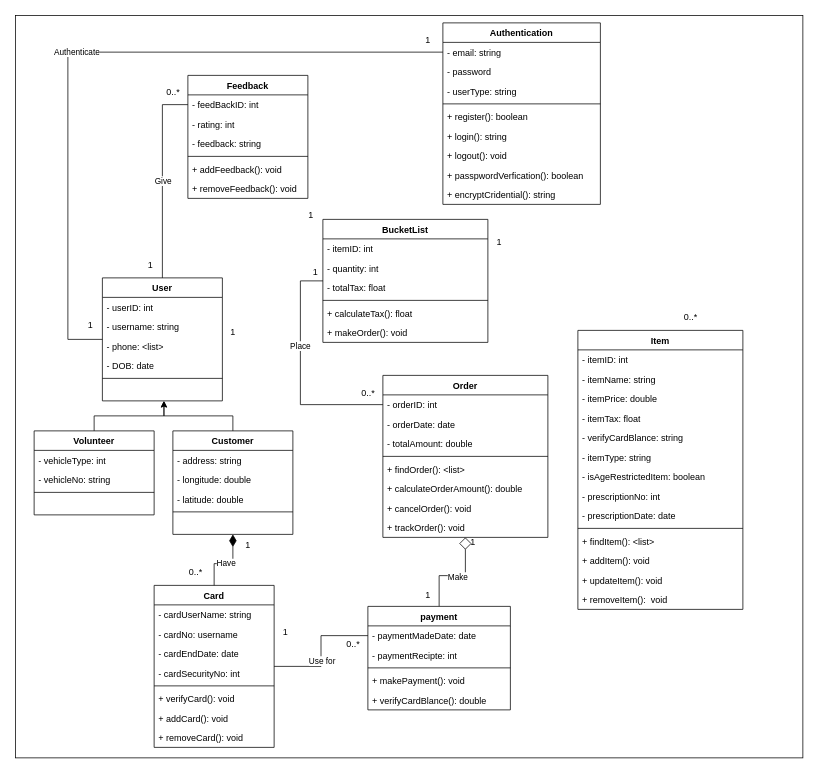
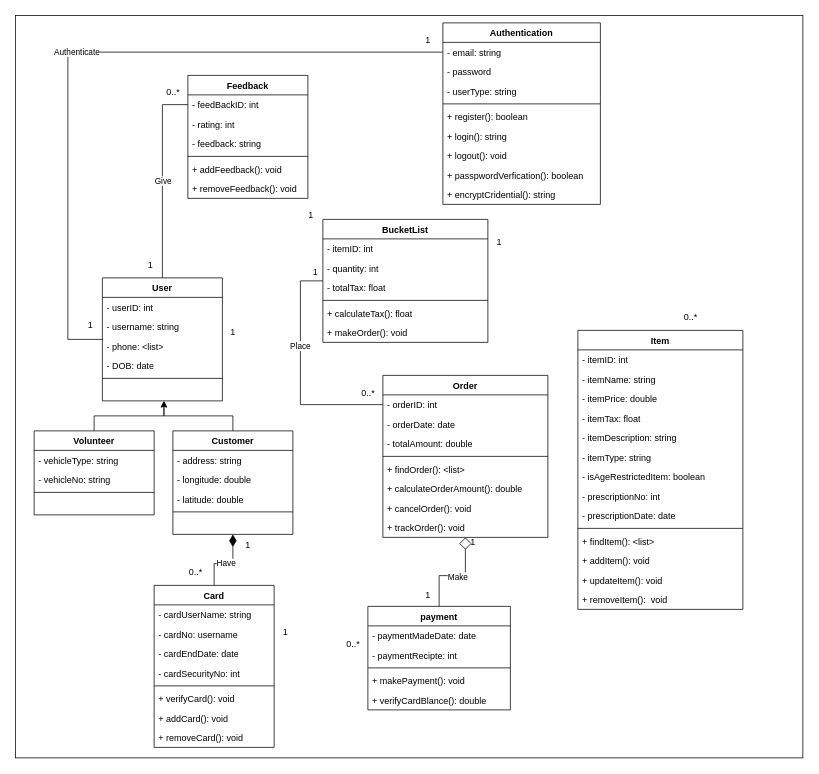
(641, 439) -> (637, 439)
(77, 461) -> (85, 461)
(321, 652) -> none
